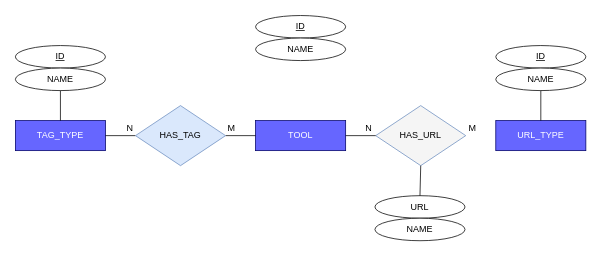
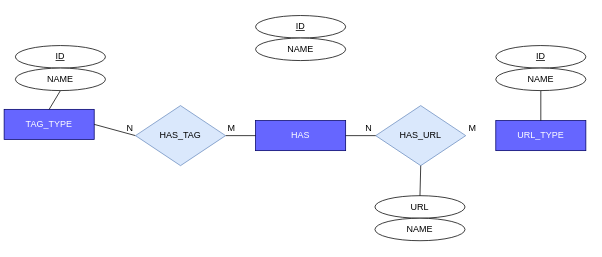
(60, 135) -> (49, 124)
(300, 135) -> (300, 135)
(420, 135) -> (420, 135)
